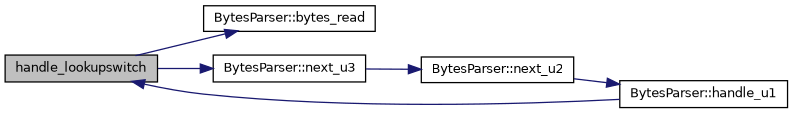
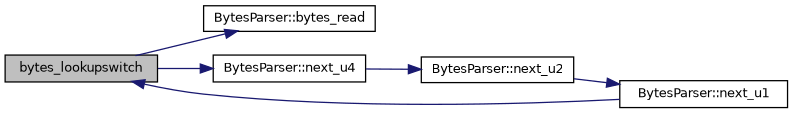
(81, 69) -> (81, 69)
(289, 69) -> (289, 69)
(704, 94) -> (704, 94)
